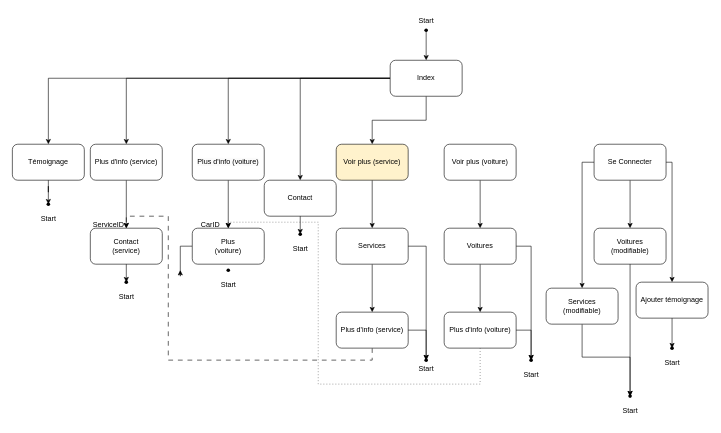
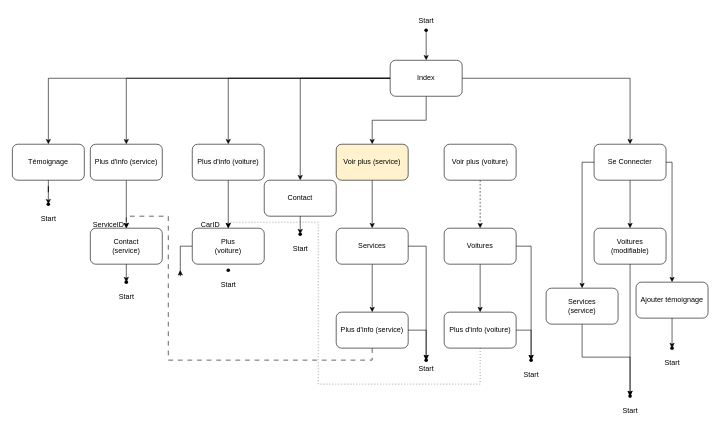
none -> (629, 78)
(480, 202) -> (480, 202)
(582, 306) -> (582, 306)
